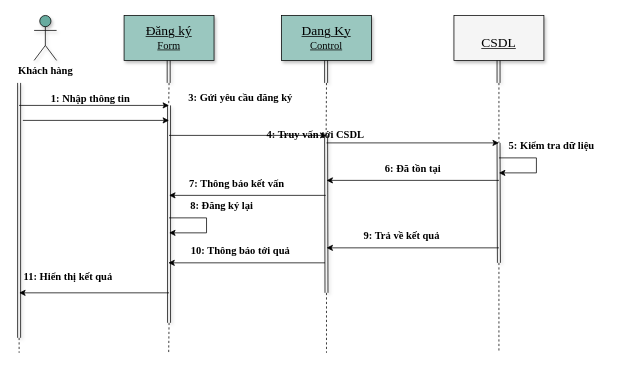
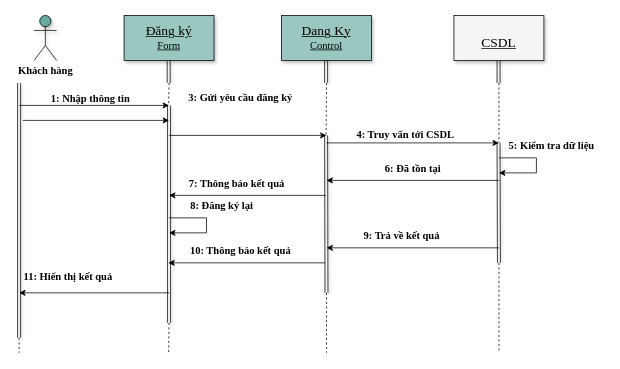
(315, 135) -> (405, 135)
(237, 184) -> (237, 184)
(241, 252) -> (241, 252)
